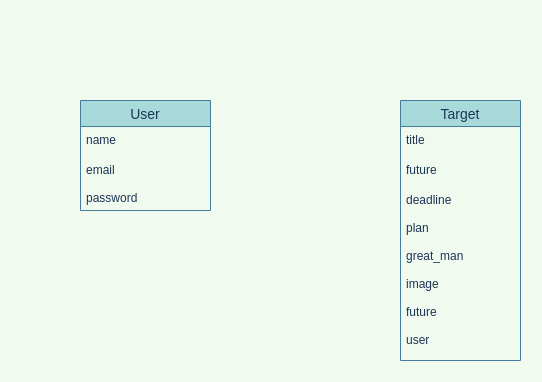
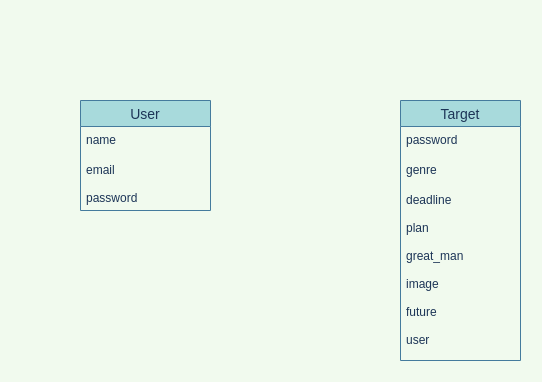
(420, 140) -> (433, 140)
(426, 170) -> (423, 170)
